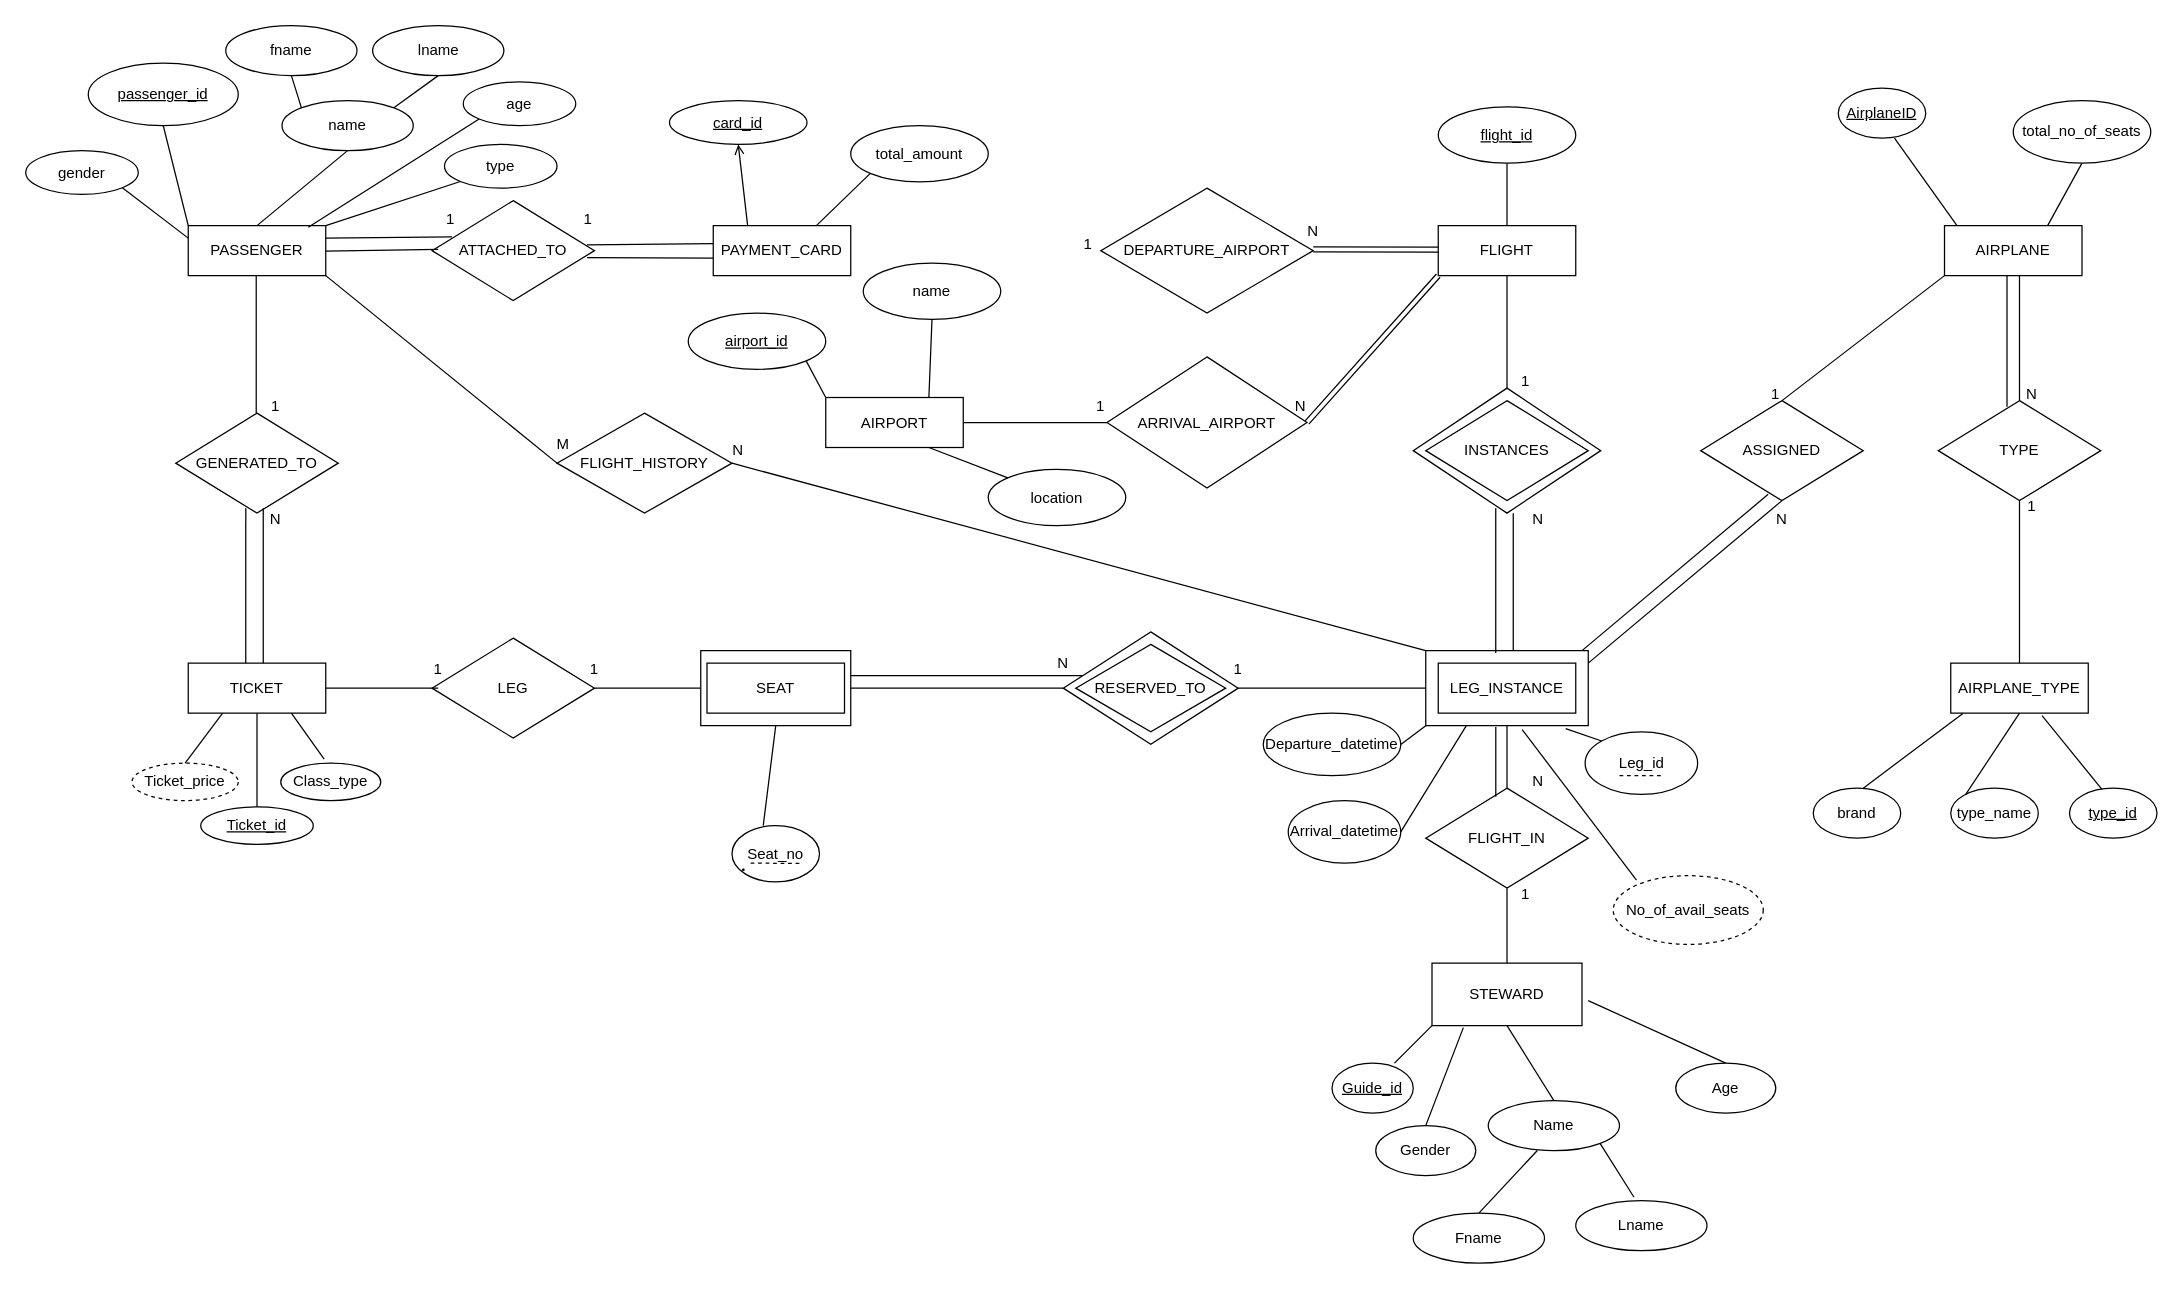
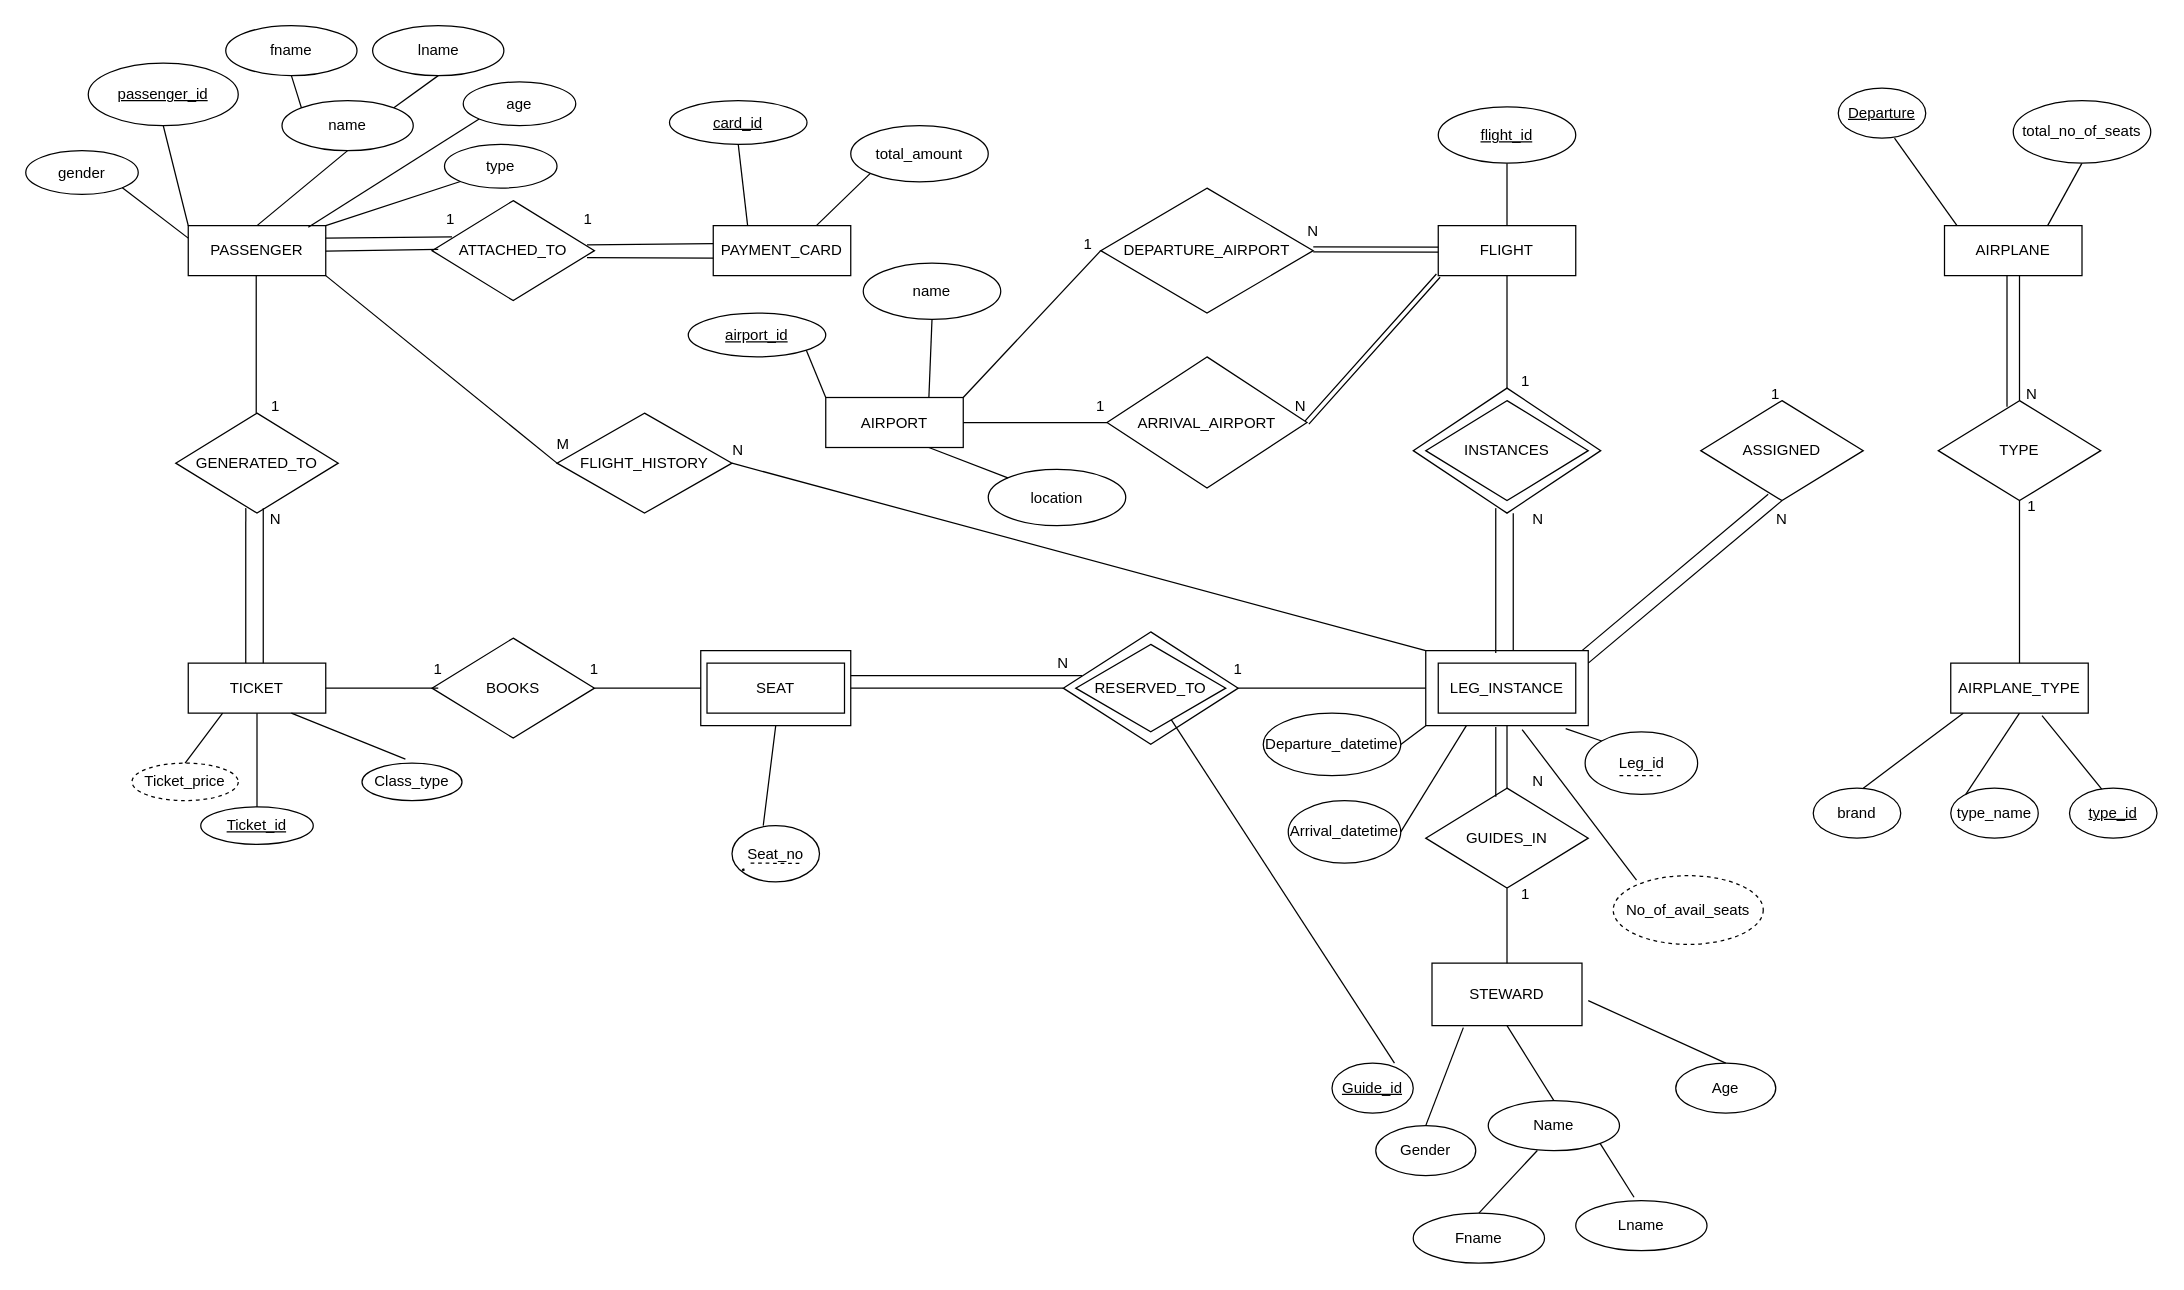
(1882, 113) -> (1882, 113)
(739, 150) -> (739, 149)
none -> (1032, 324)
(1863, 338) -> none
(757, 341) -> (757, 335)
(513, 688) -> (513, 688)
(331, 782) -> (412, 782)
(1507, 838) -> (1507, 838)
(1413, 1045) -> (1283, 892)
